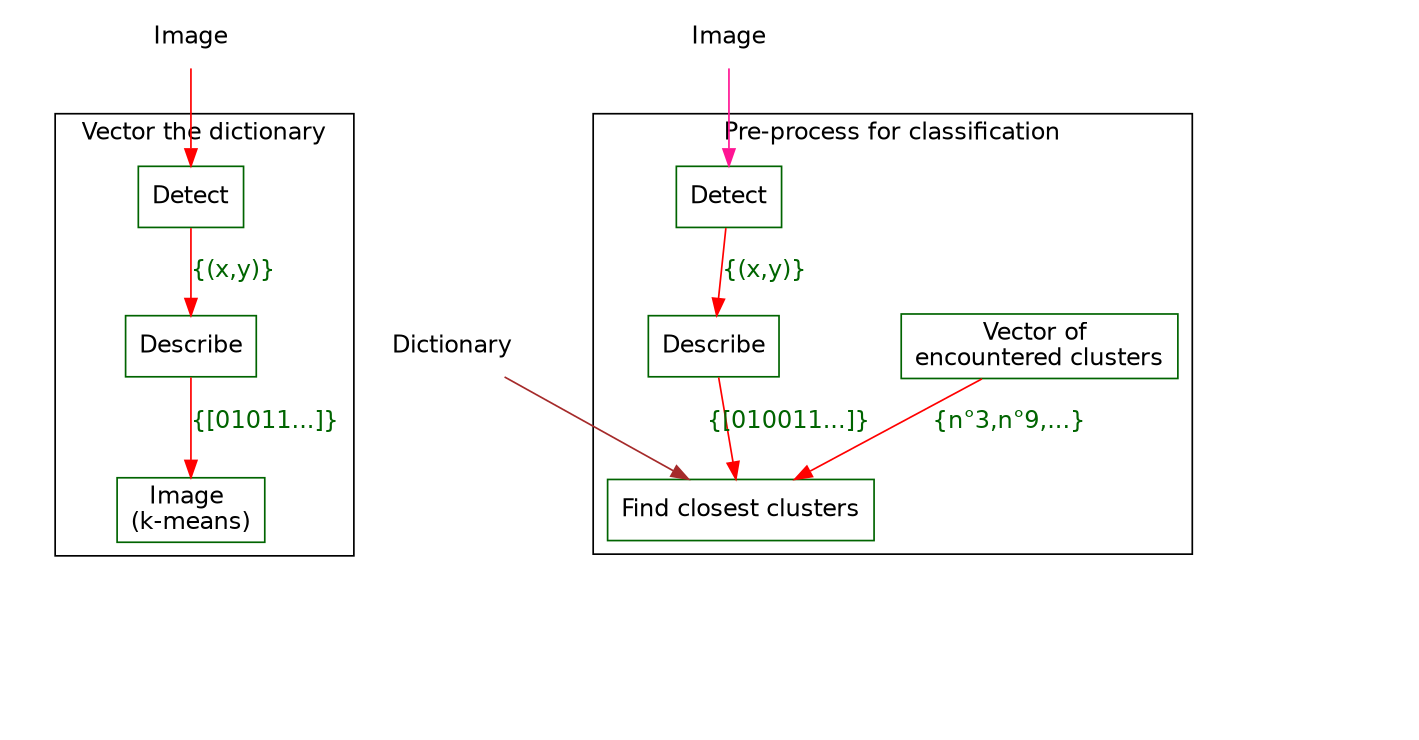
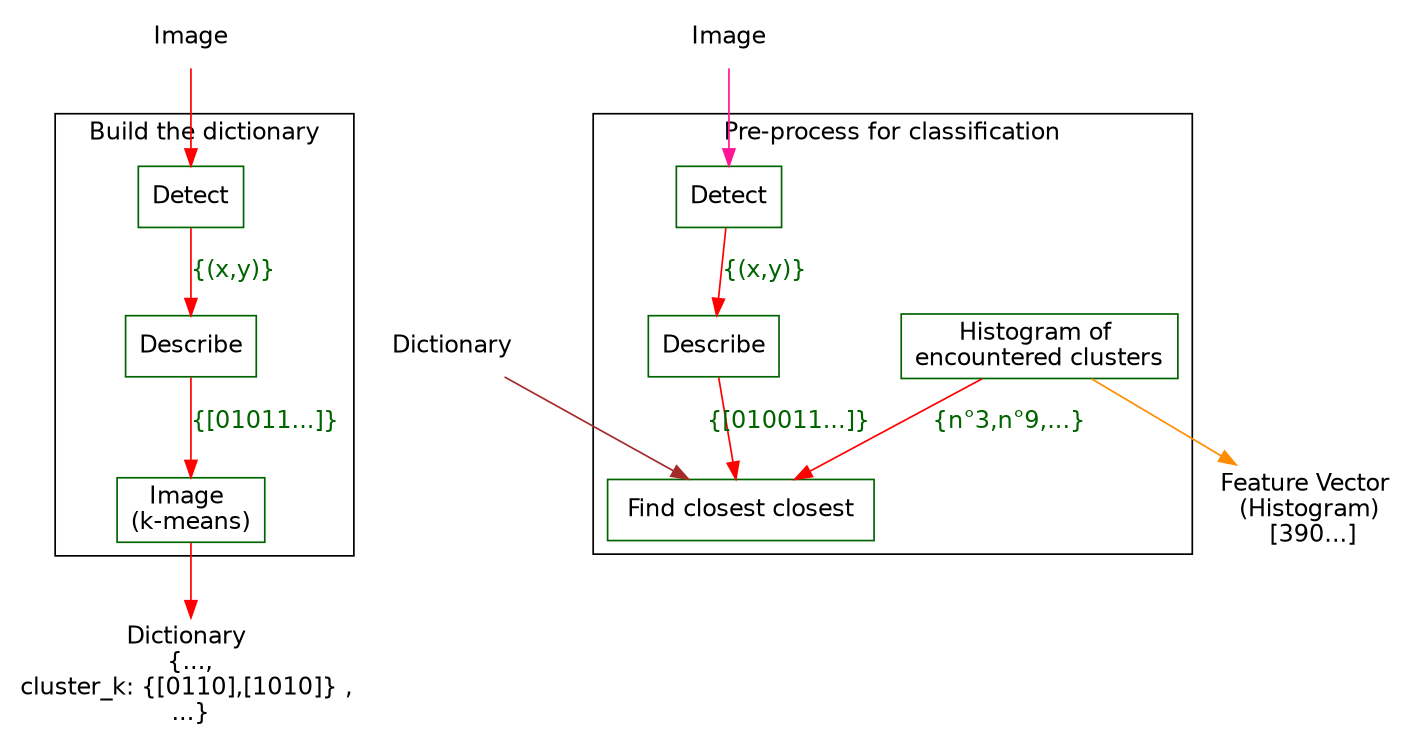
(205, 133) -> (205, 133)
(1040, 346) -> (1040, 346)
(741, 510) -> (741, 510)
none -> (1309, 510)
none -> (191, 675)
